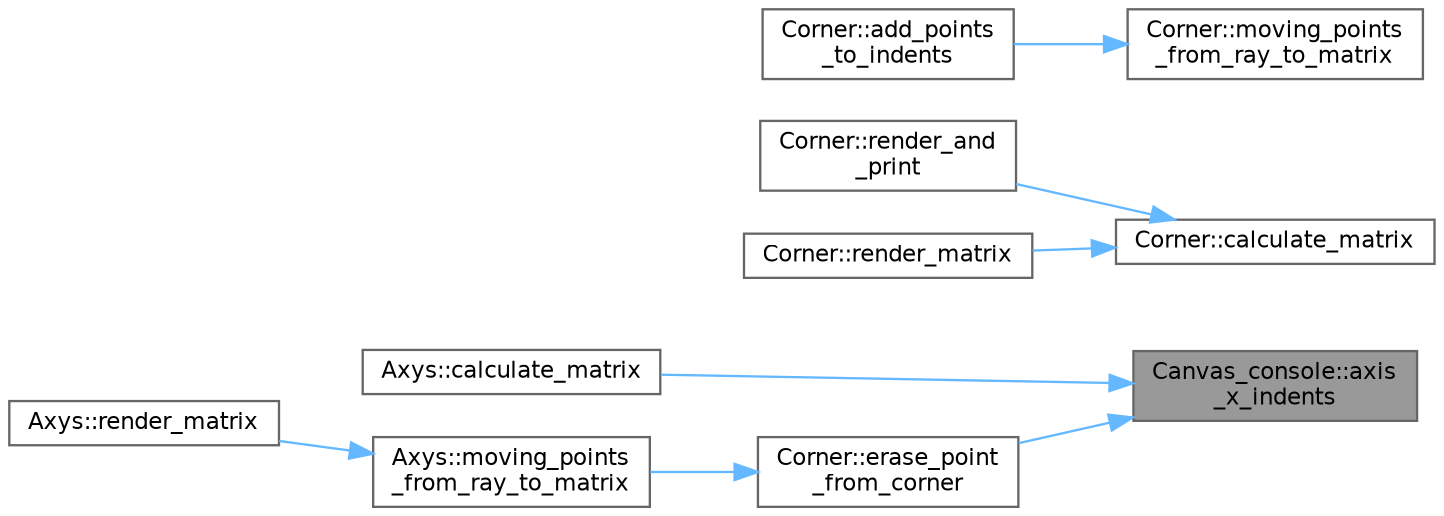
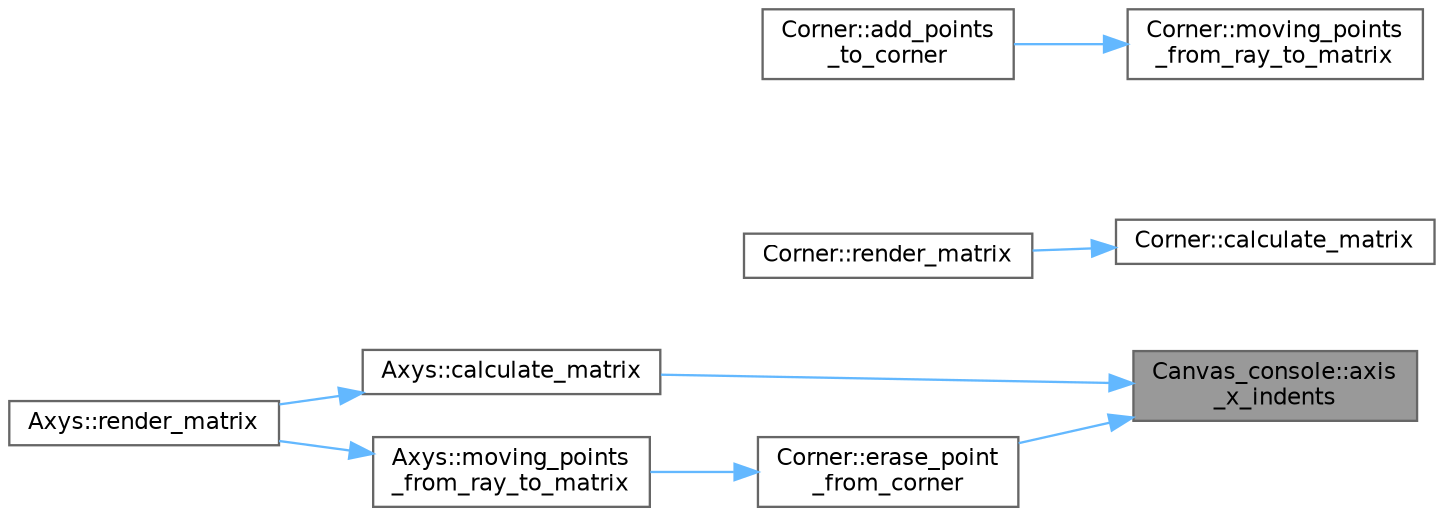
(888, 44) -> (888, 44)
(888, 156) -> none
none -> (309, 400)
